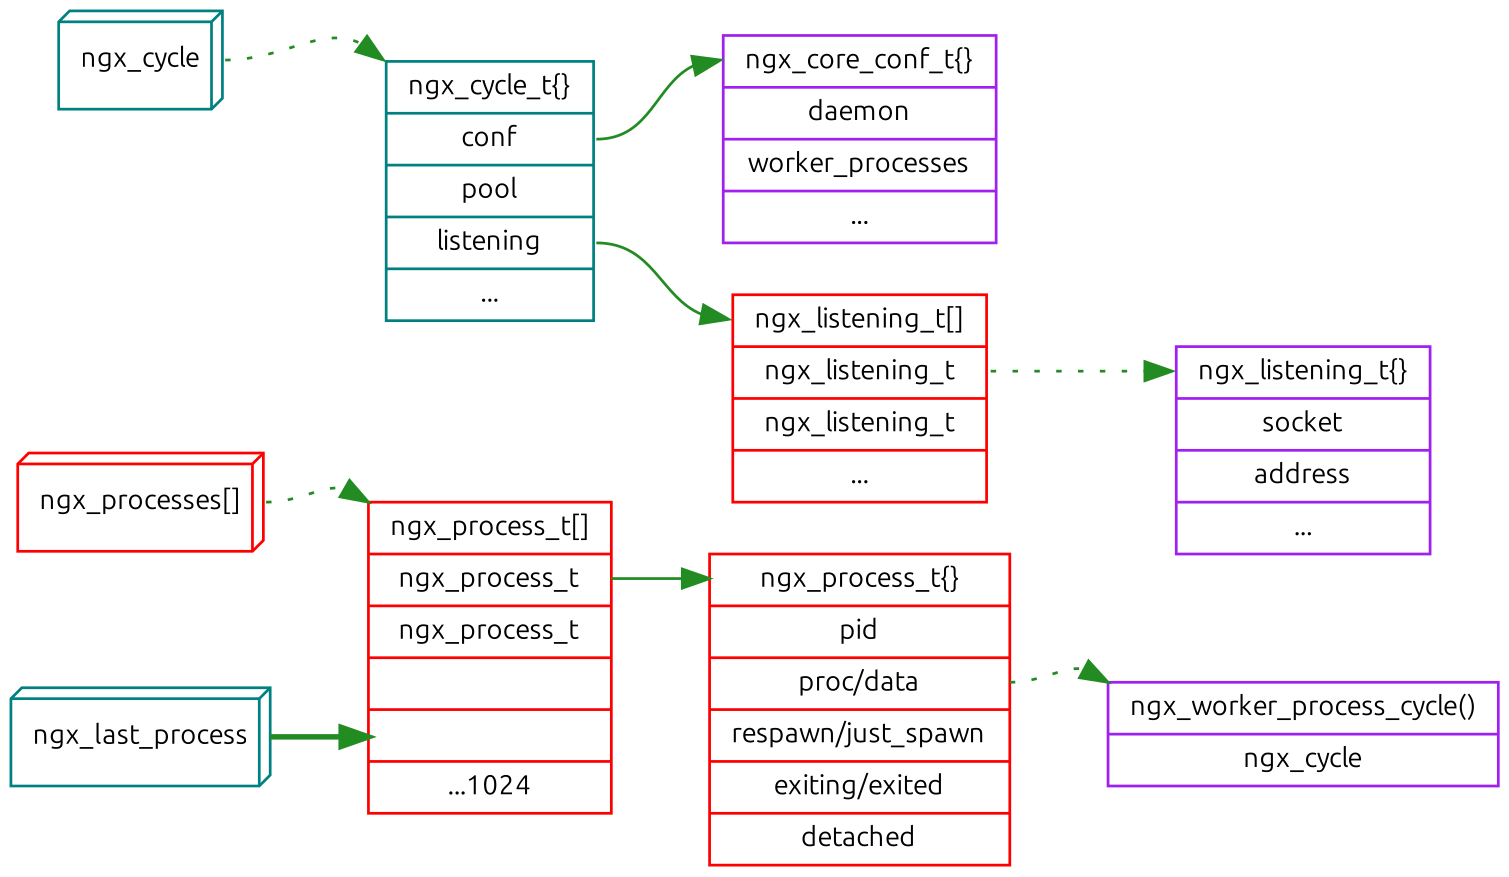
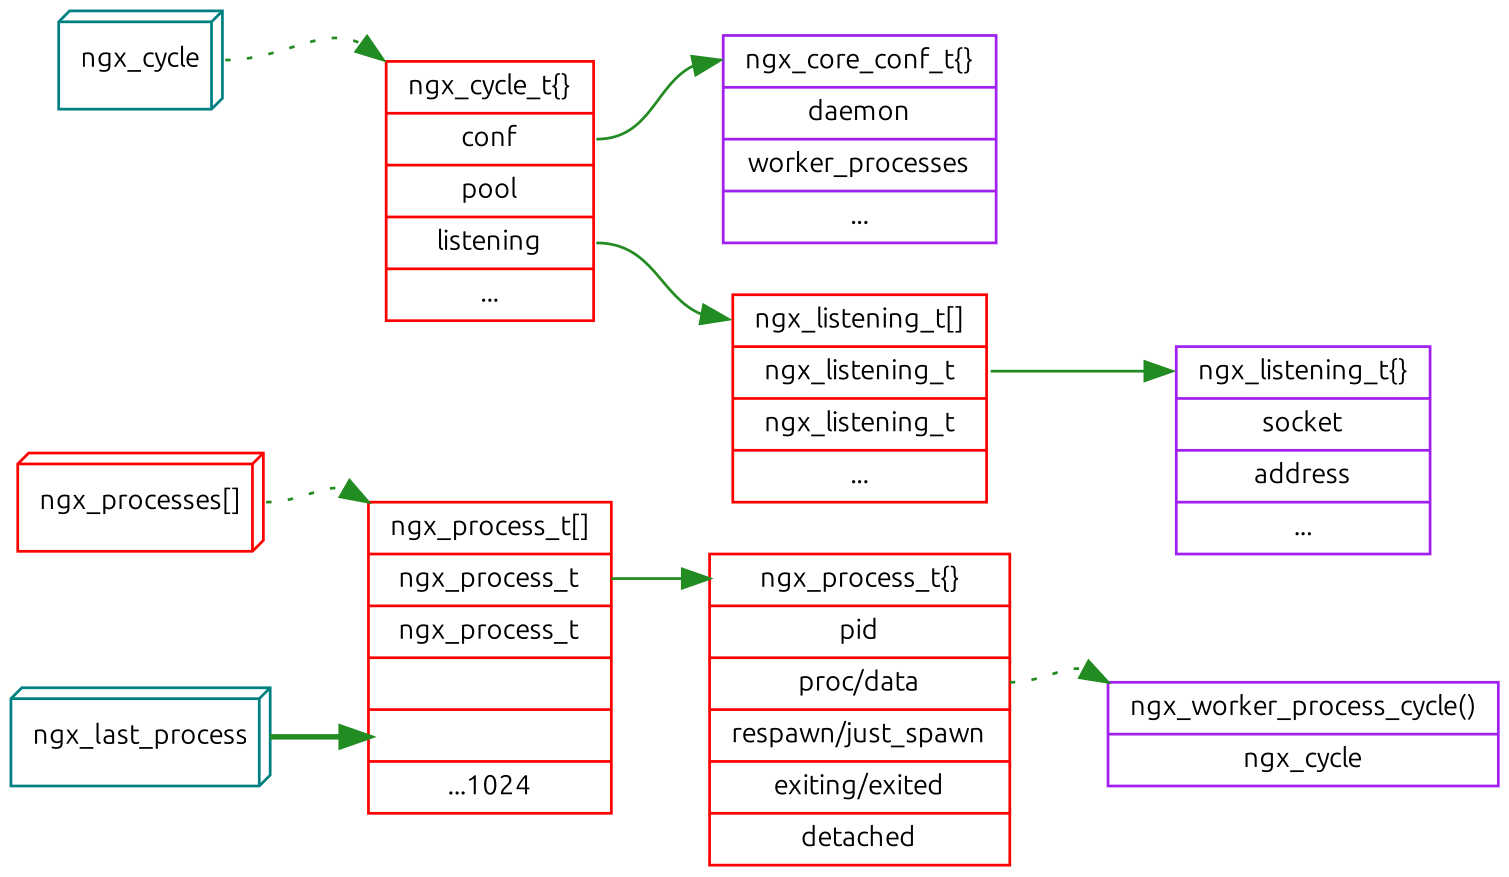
(490, 191) -> (490, 191)
(1068, 371) -> (1068, 371)
